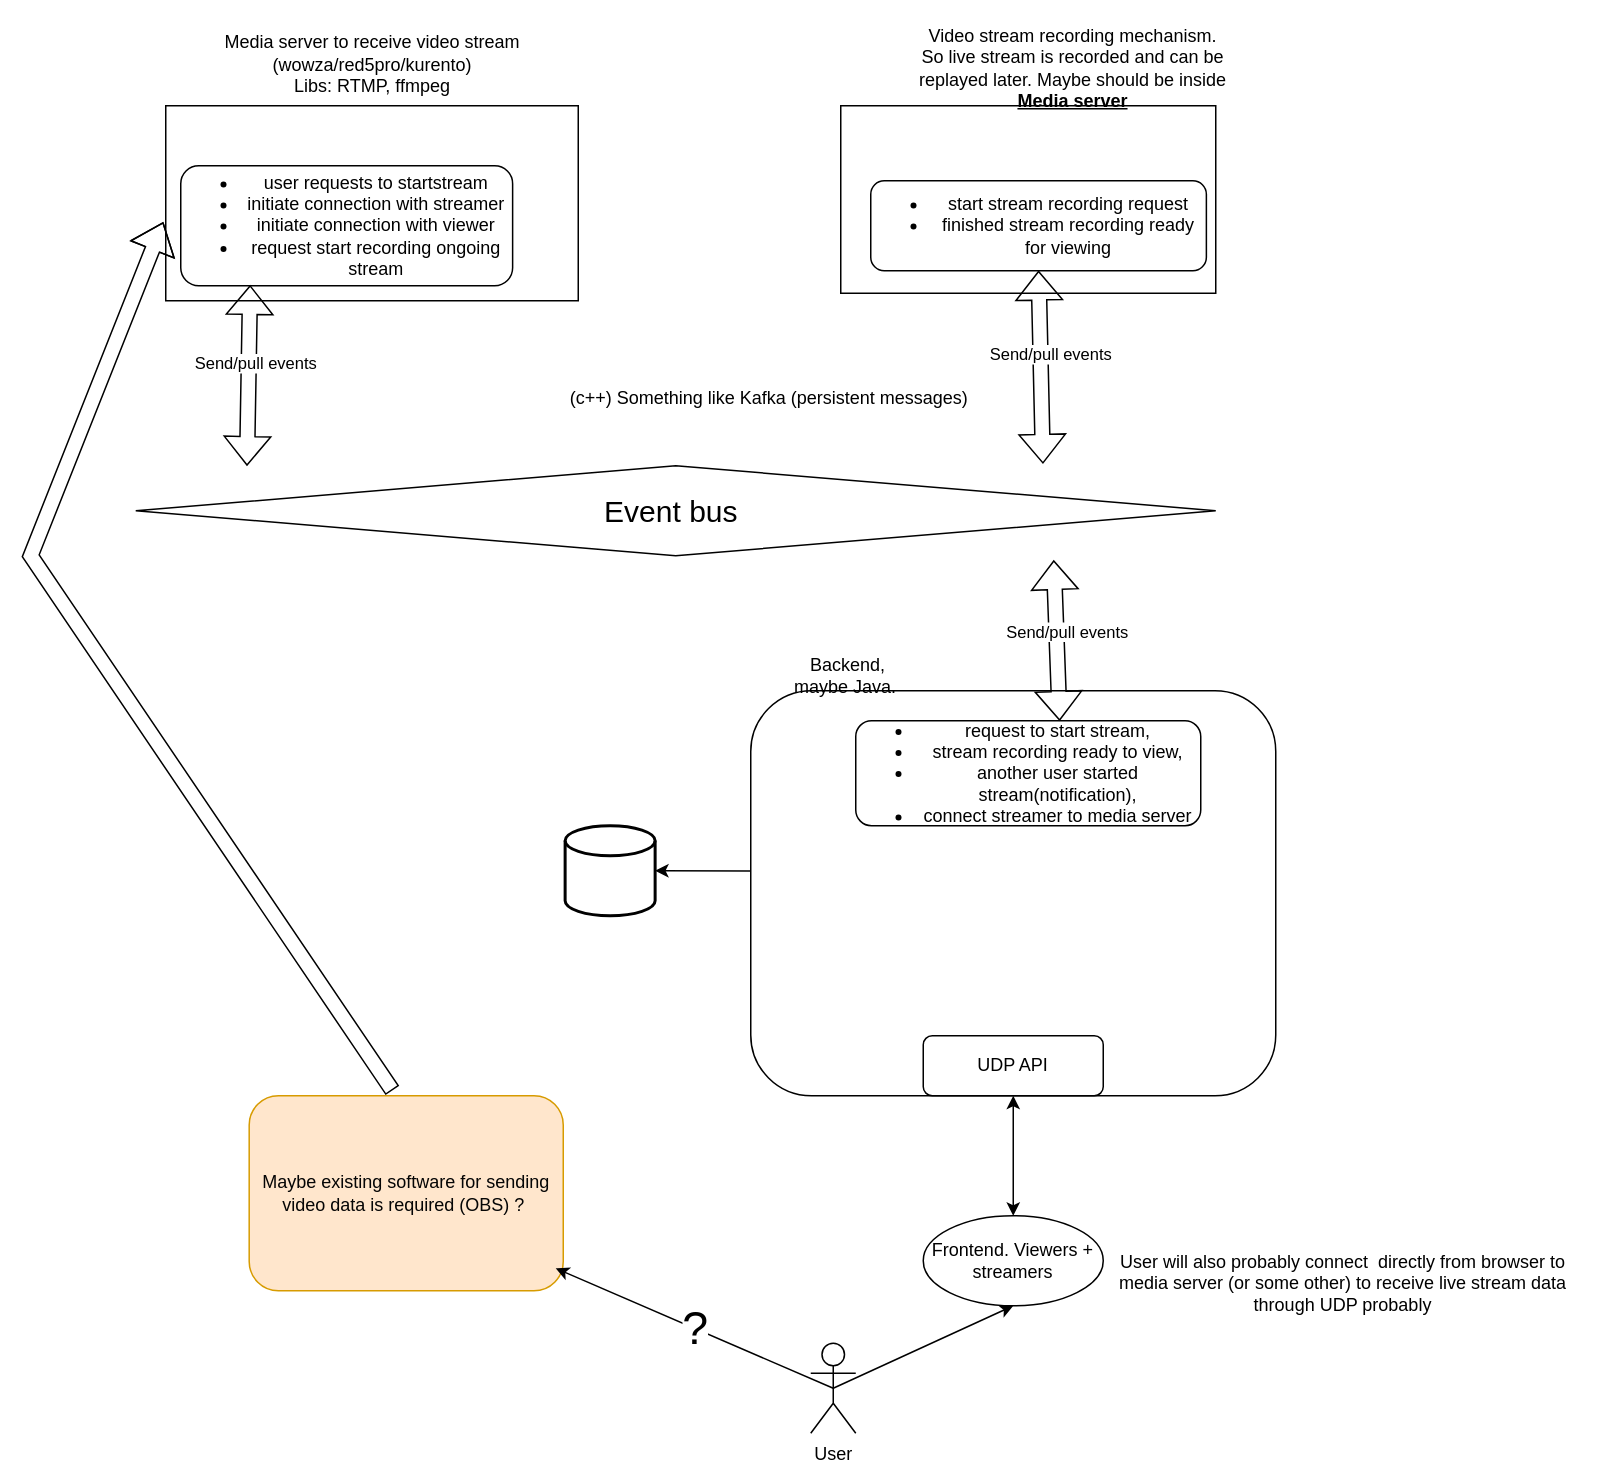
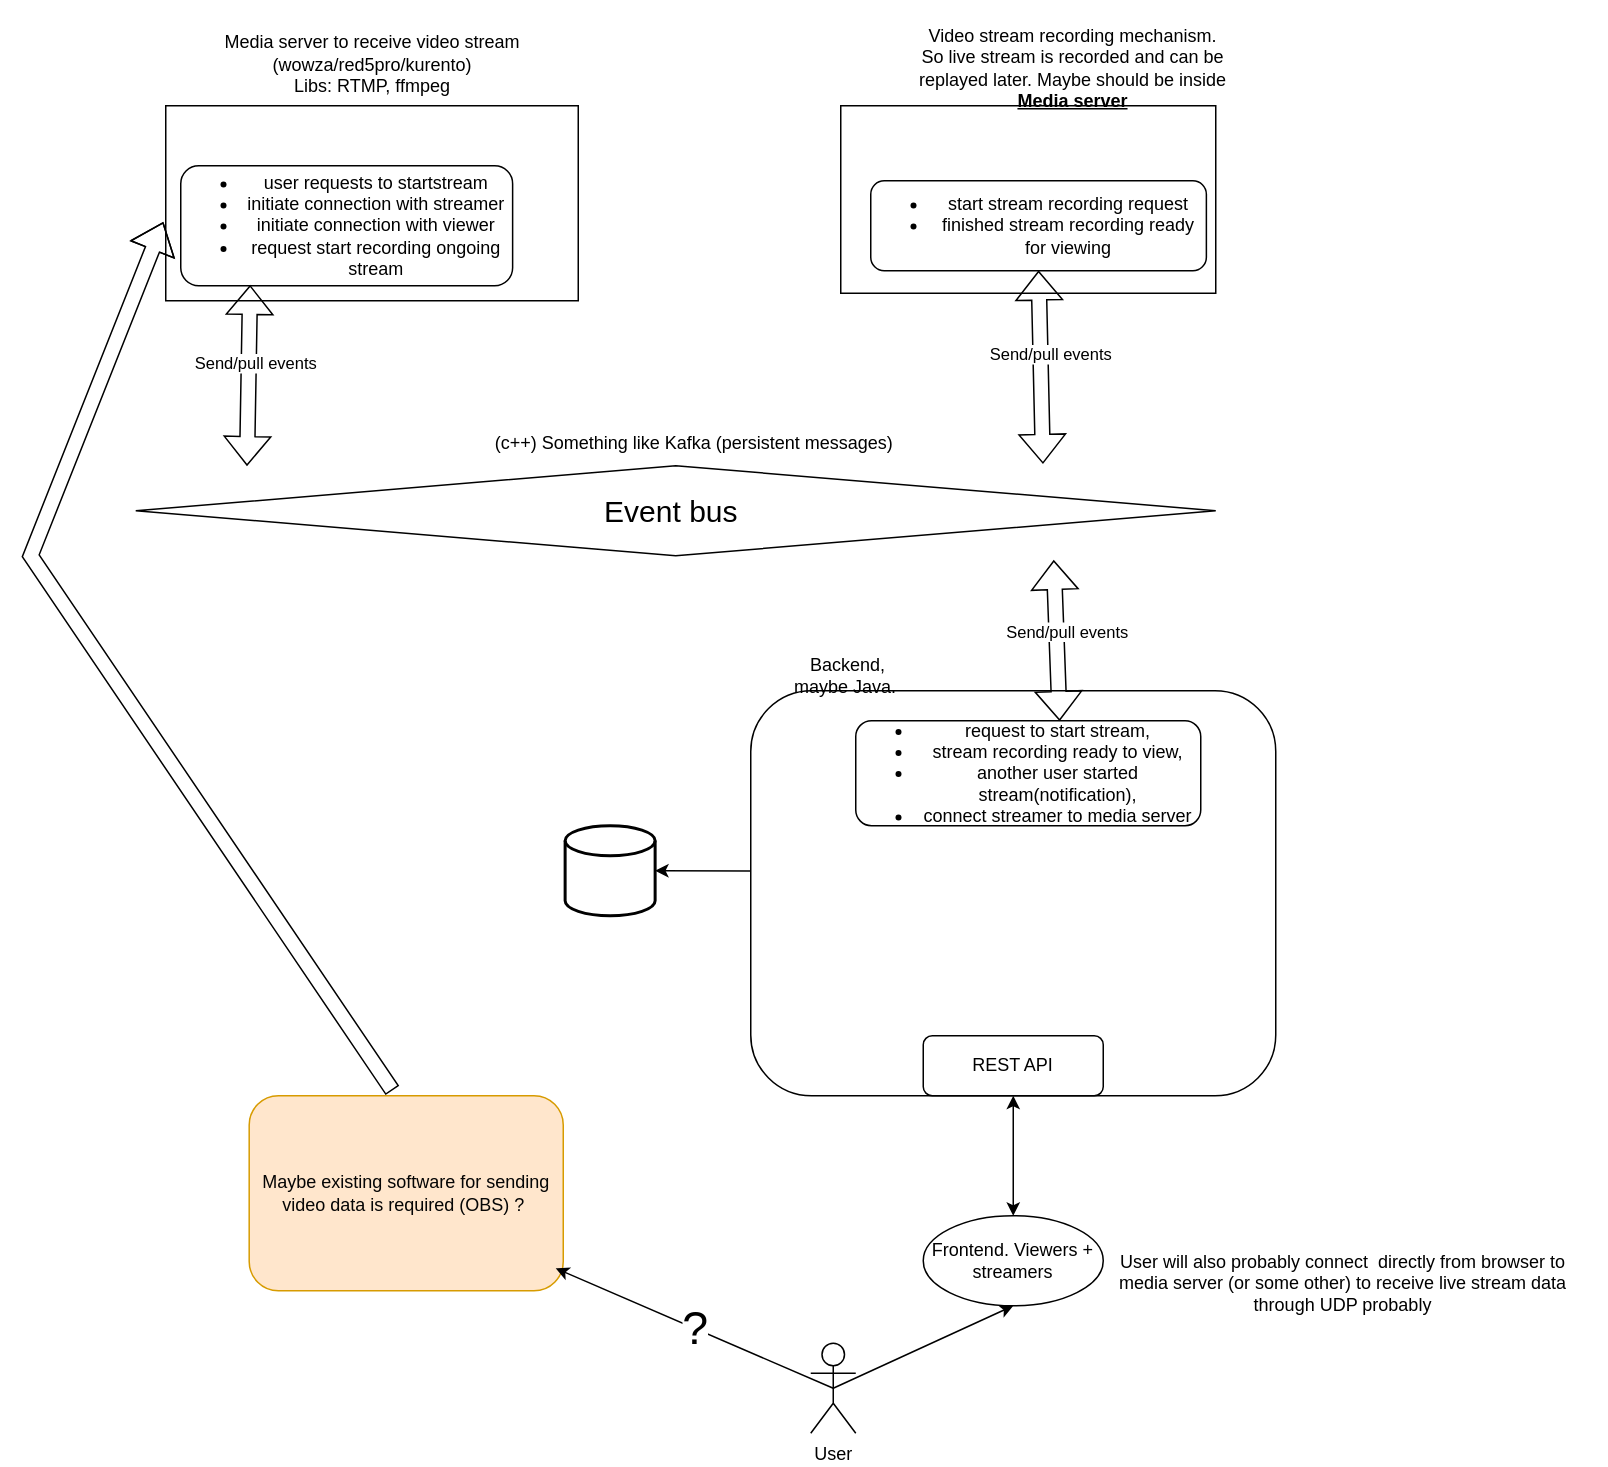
(770, 398) -> (695, 443)
(1013, 1066) -> (1013, 1066)
